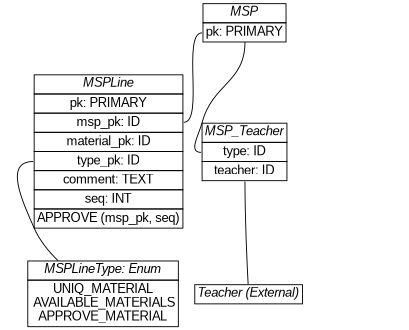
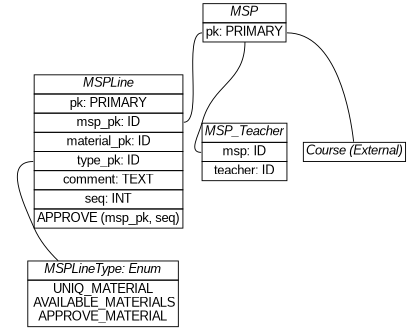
(245, 151) -> (245, 151)
none -> (354, 151)
(249, 294) -> none
